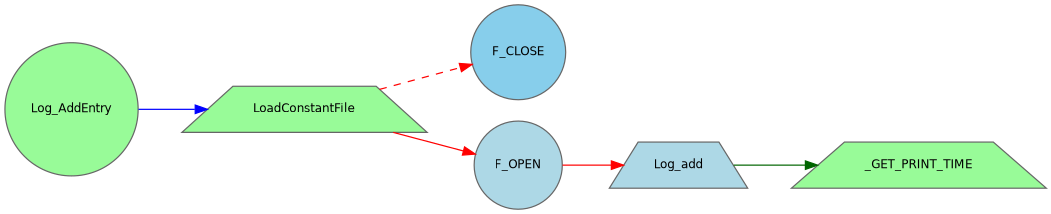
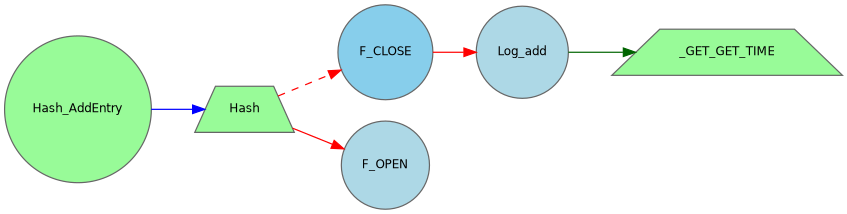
(72, 109) -> (78, 109)
(305, 109) -> (245, 109)
(587, 165) -> (448, 52)
(679, 165) -> (522, 52)
(919, 165) -> (727, 52)
